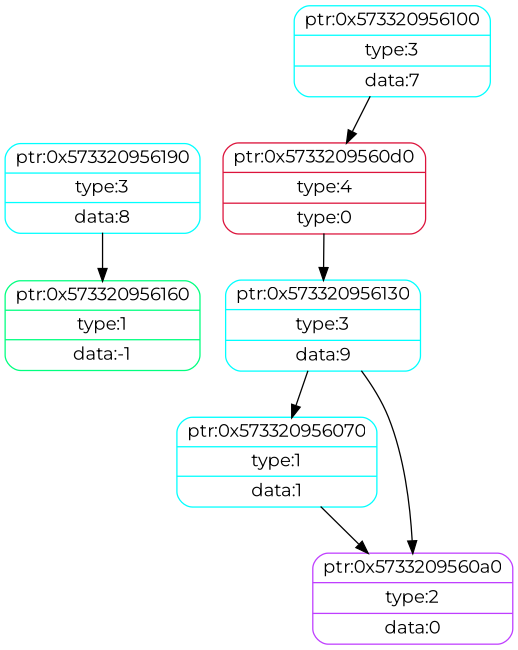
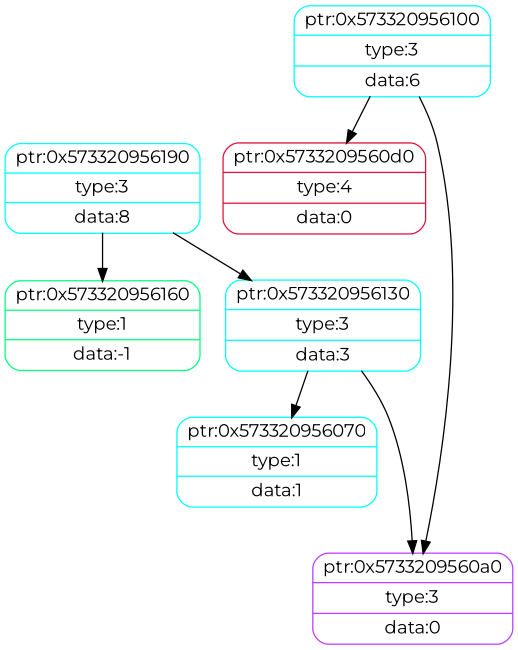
(392, 81) -> (392, 81)
(324, 218) -> (324, 218)
(324, 250) -> (206, 253)
(323, 355) -> (323, 355)
(340, 525) -> (452, 317)
(413, 597) -> (413, 597)
